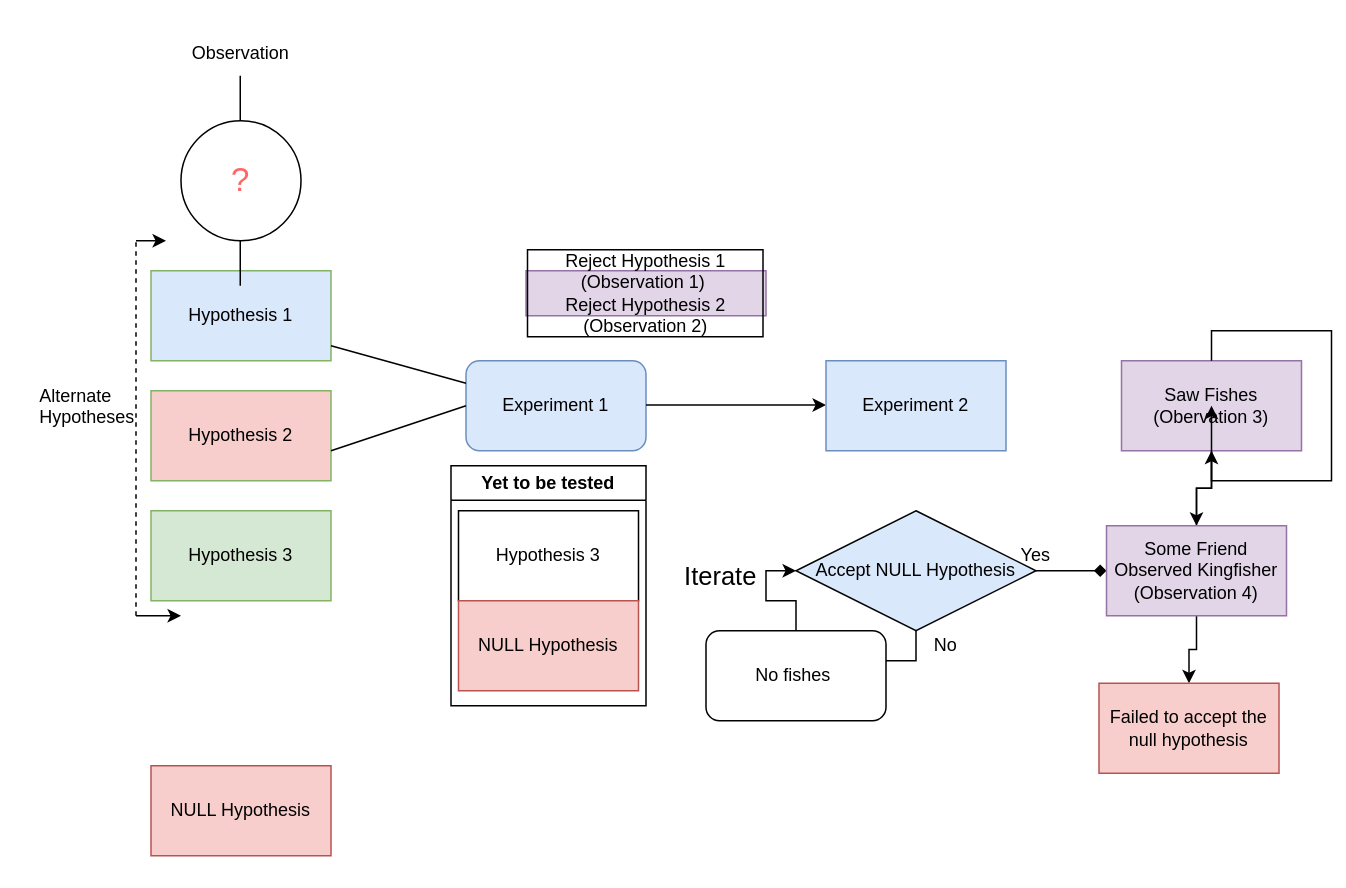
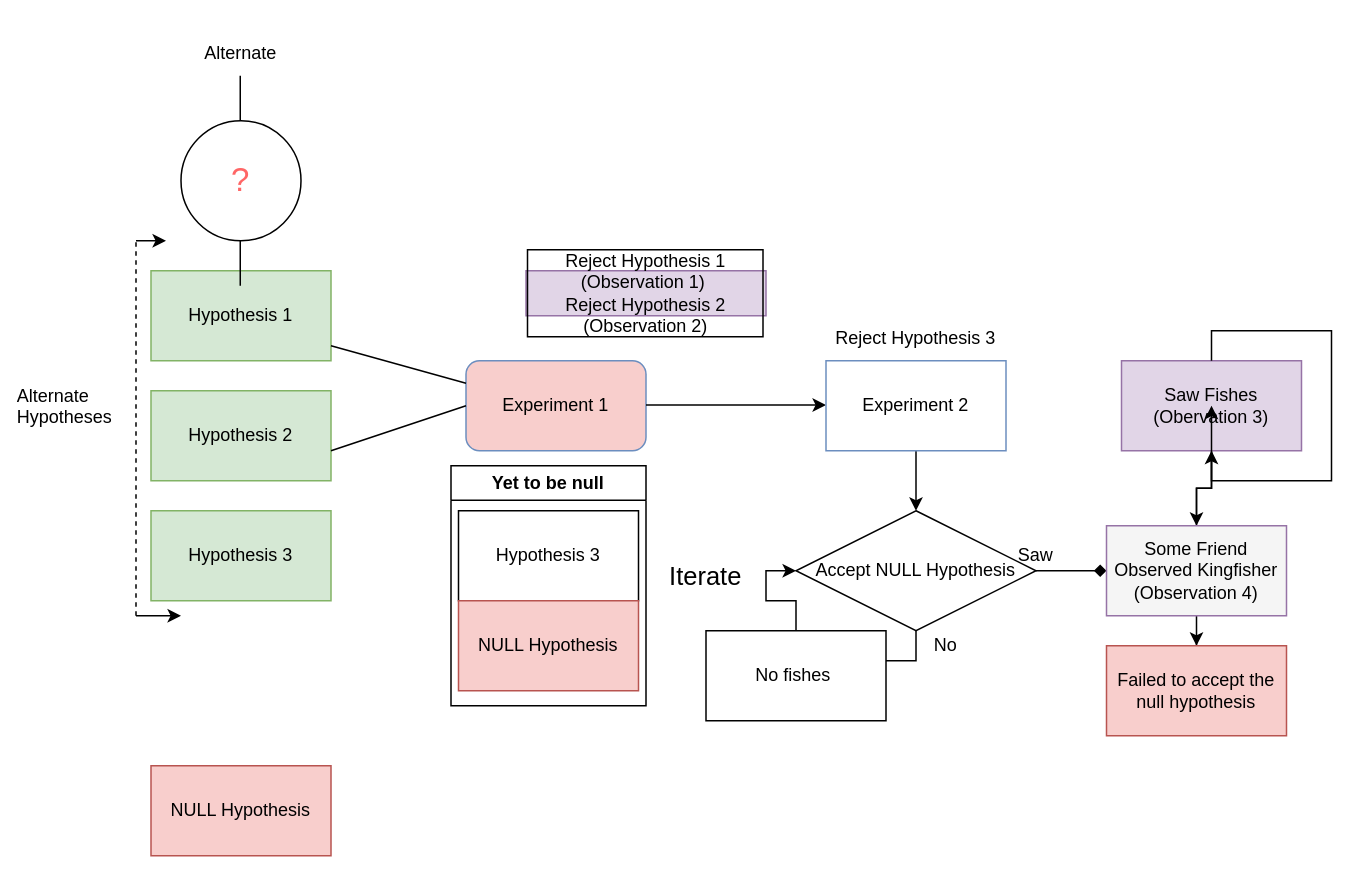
(241, 53) -> (241, 53)
(241, 316) -> (241, 316)
none -> (916, 338)
(91, 406) -> (68, 406)
(556, 406) -> (556, 406)
(916, 406) -> (916, 406)
(241, 436) -> (241, 436)
none -> (916, 476)
(548, 484) -> (548, 484)
(1036, 556) -> (1036, 556)
(916, 571) -> (916, 571)
(1196, 571) -> (1196, 571)
(721, 578) -> (706, 578)
(796, 676) -> (796, 676)
(1189, 728) -> (1196, 691)
